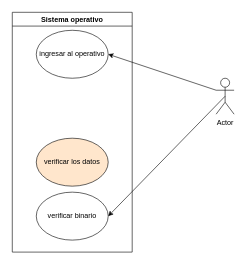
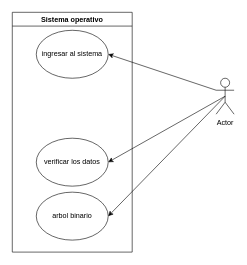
(72, 54) -> (72, 54)
none -> (165, 130)
(72, 162) -> (72, 162)
(72, 216) -> (72, 216)
